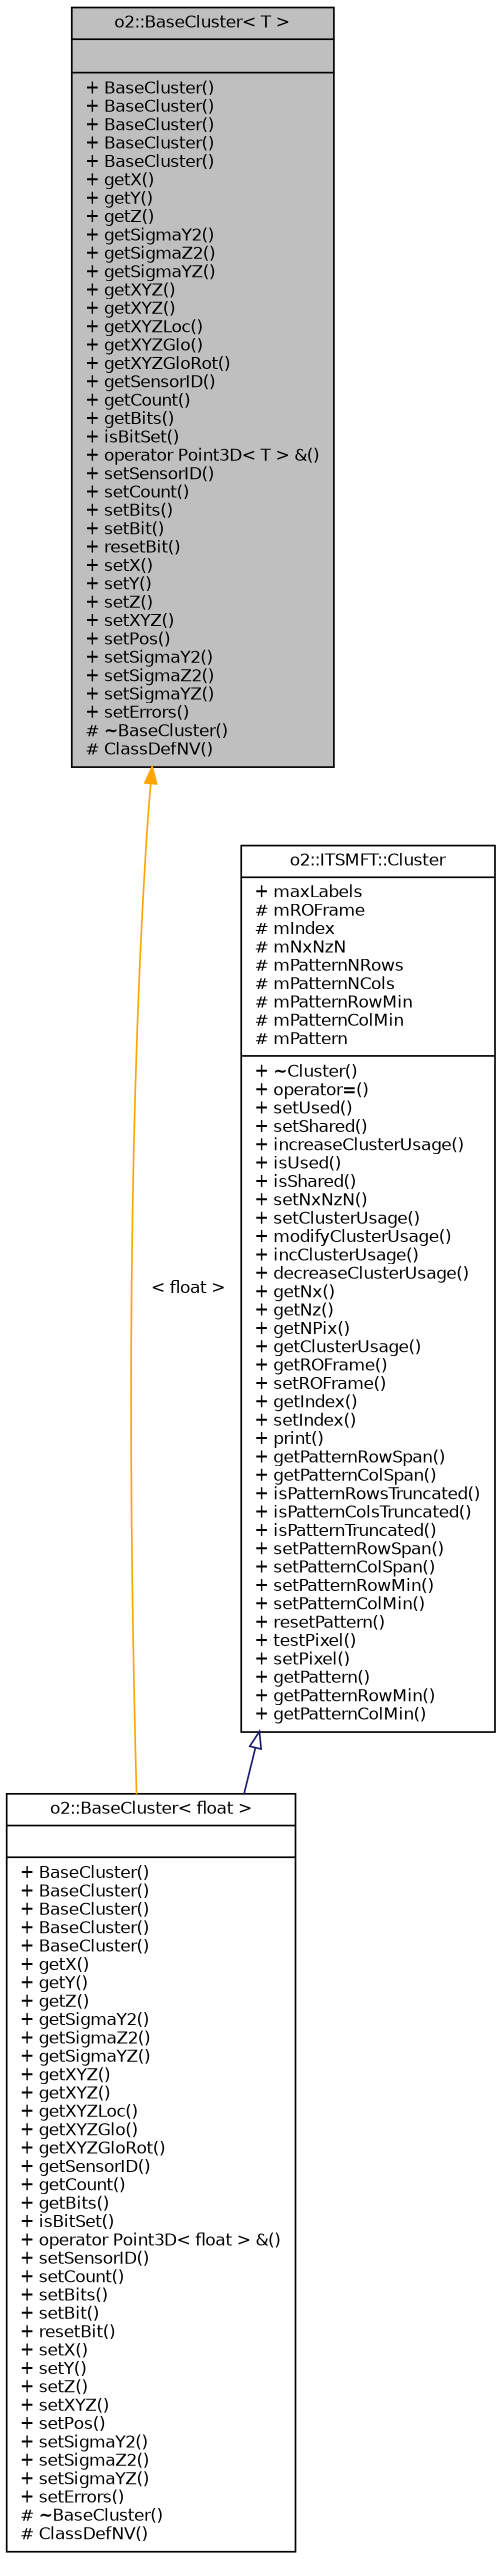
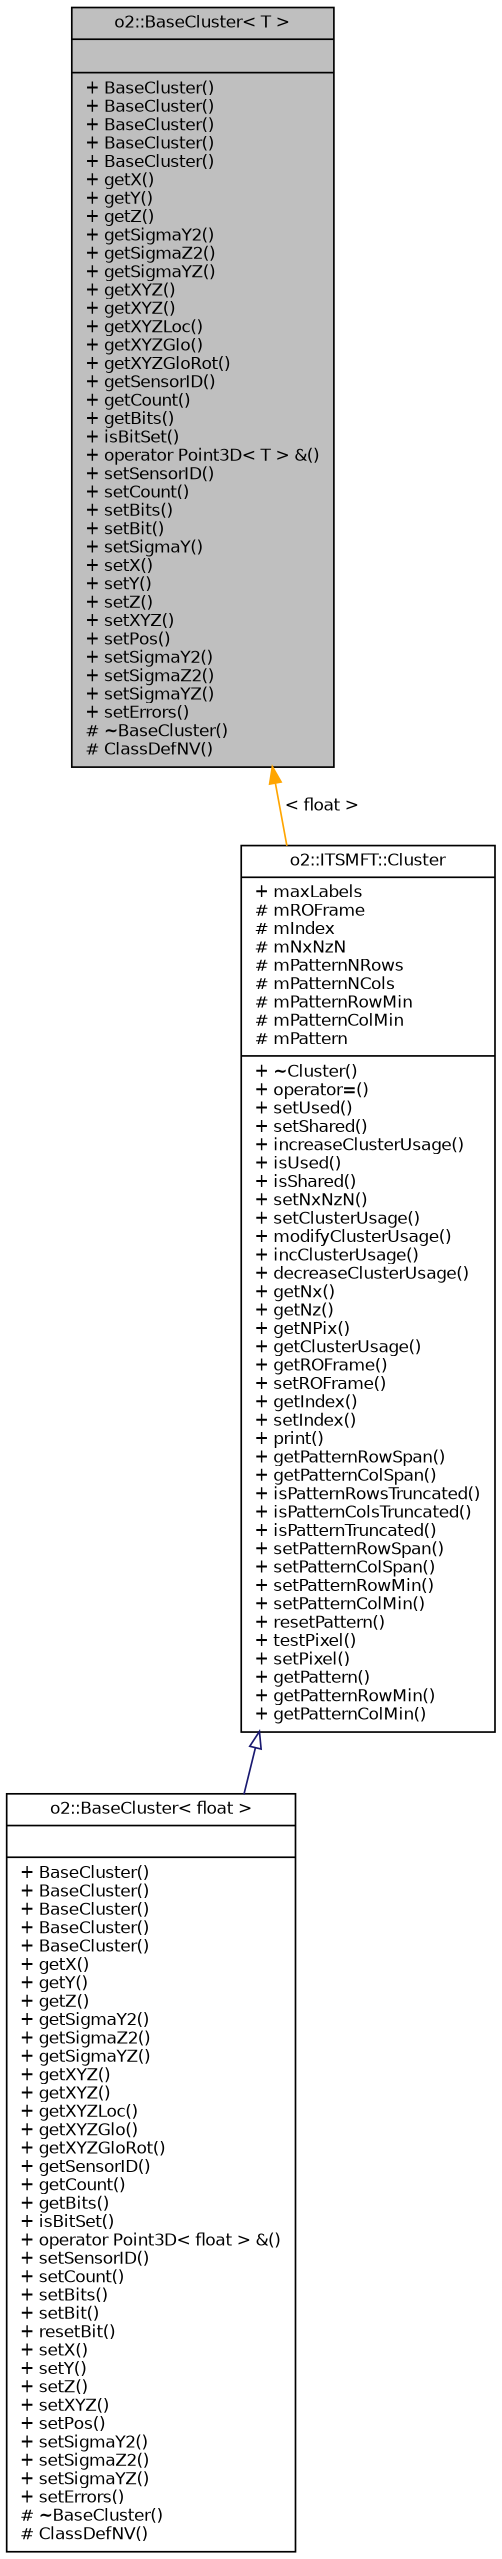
(134, 548) -> (144, 548)
(132, 1289) -> (281, 814)
